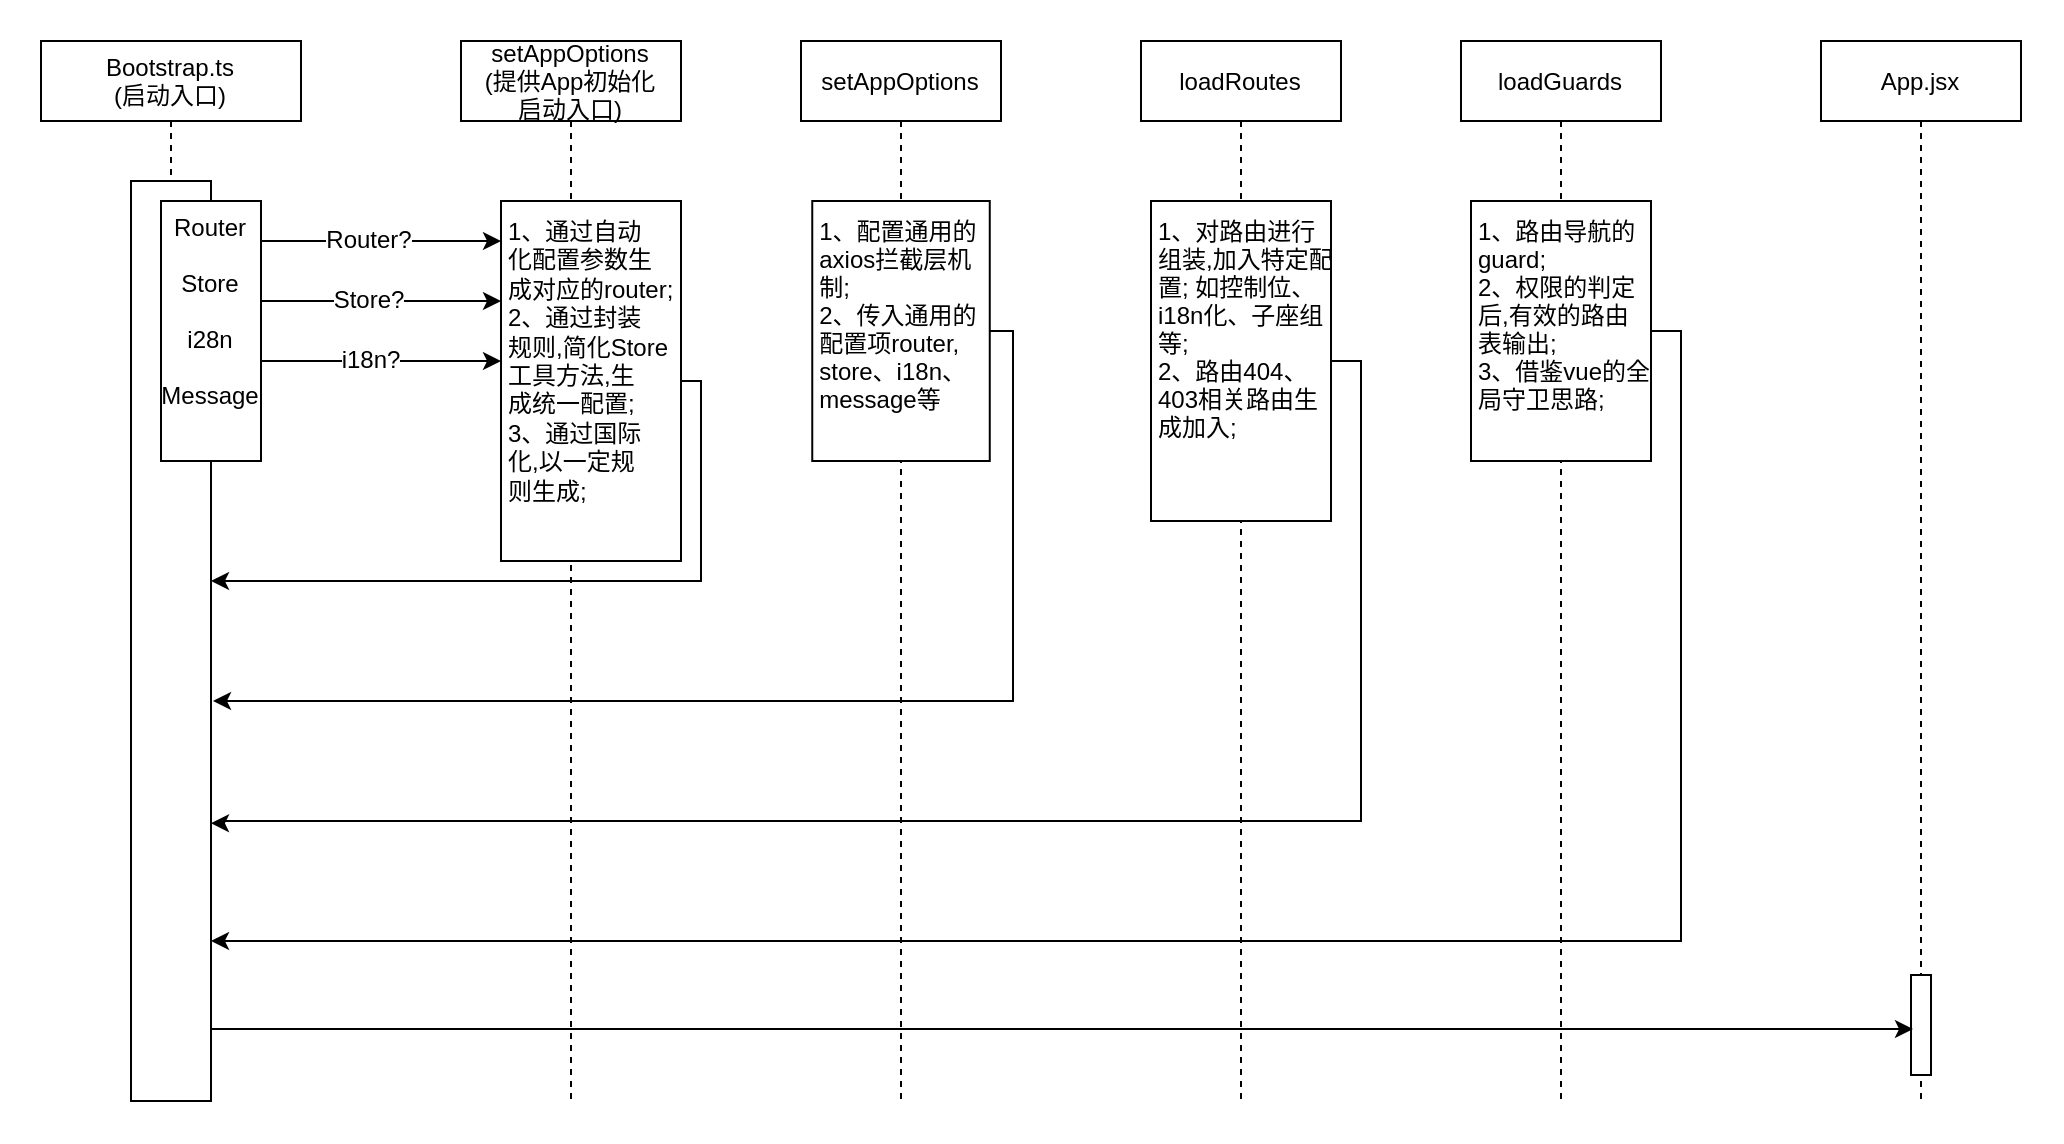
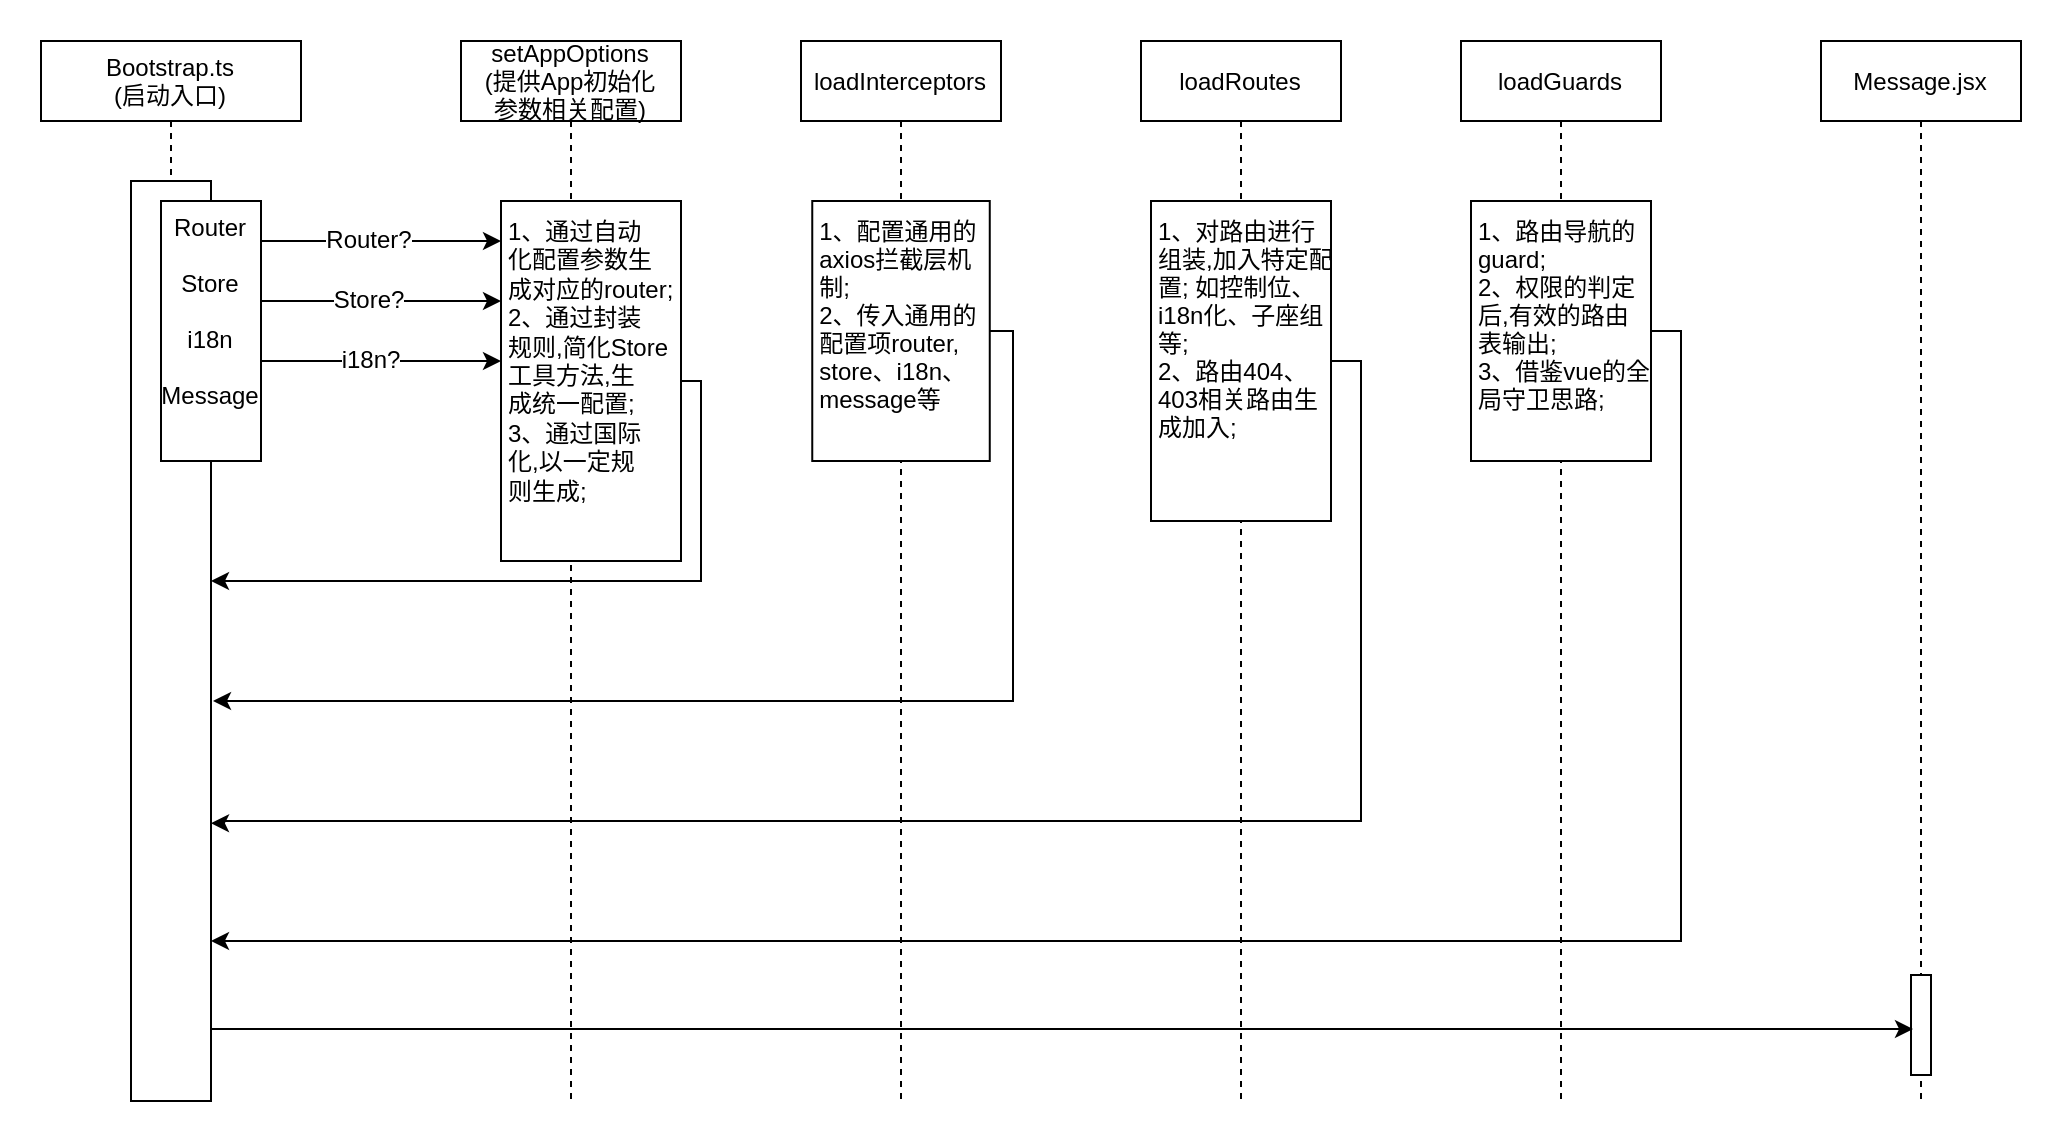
(570, 54) -> (570, 54)
(900, 82) -> (900, 82)
(1920, 82) -> (1920, 82)
(210, 228) -> (210, 228)
